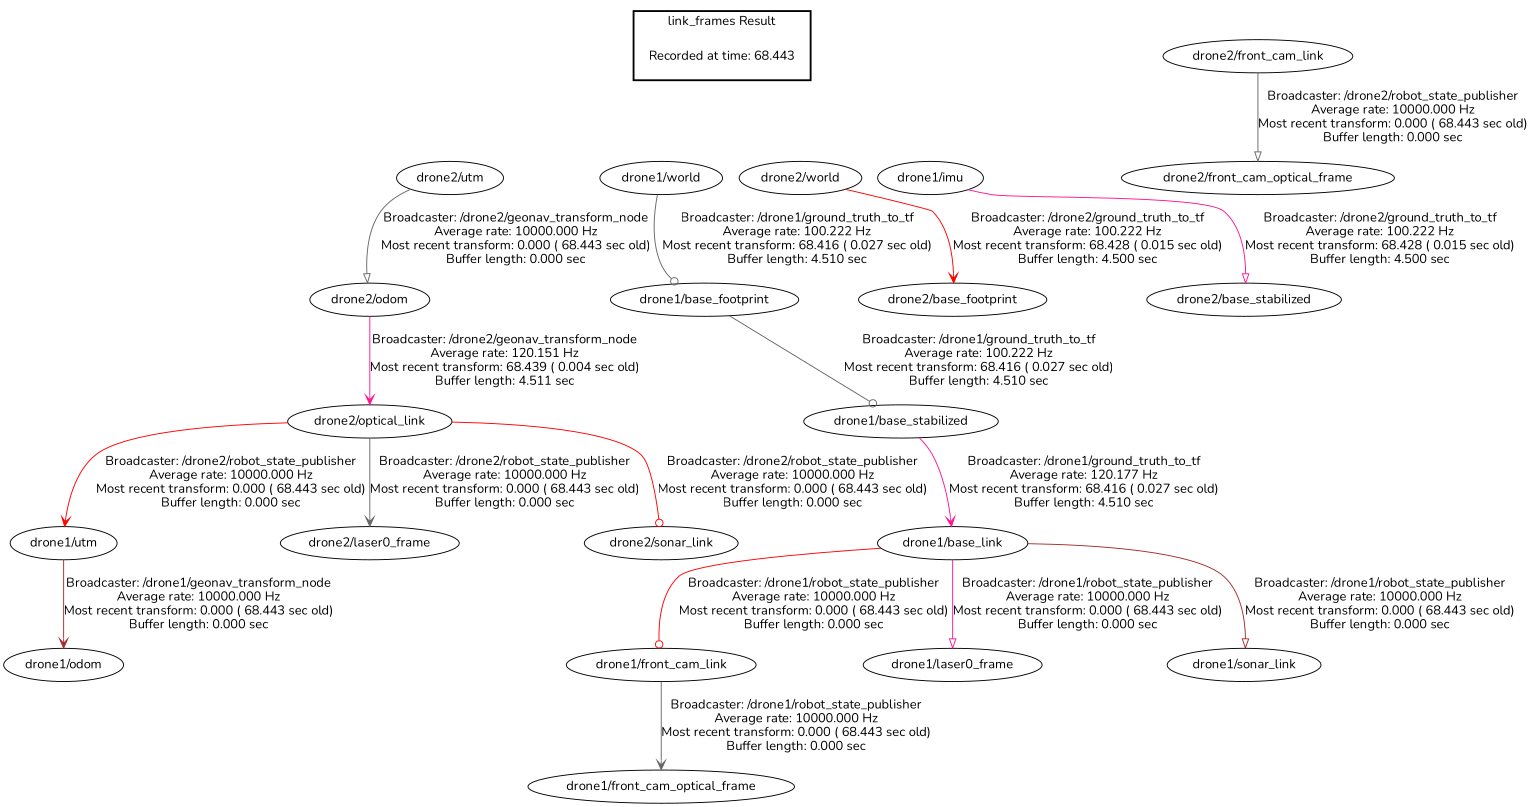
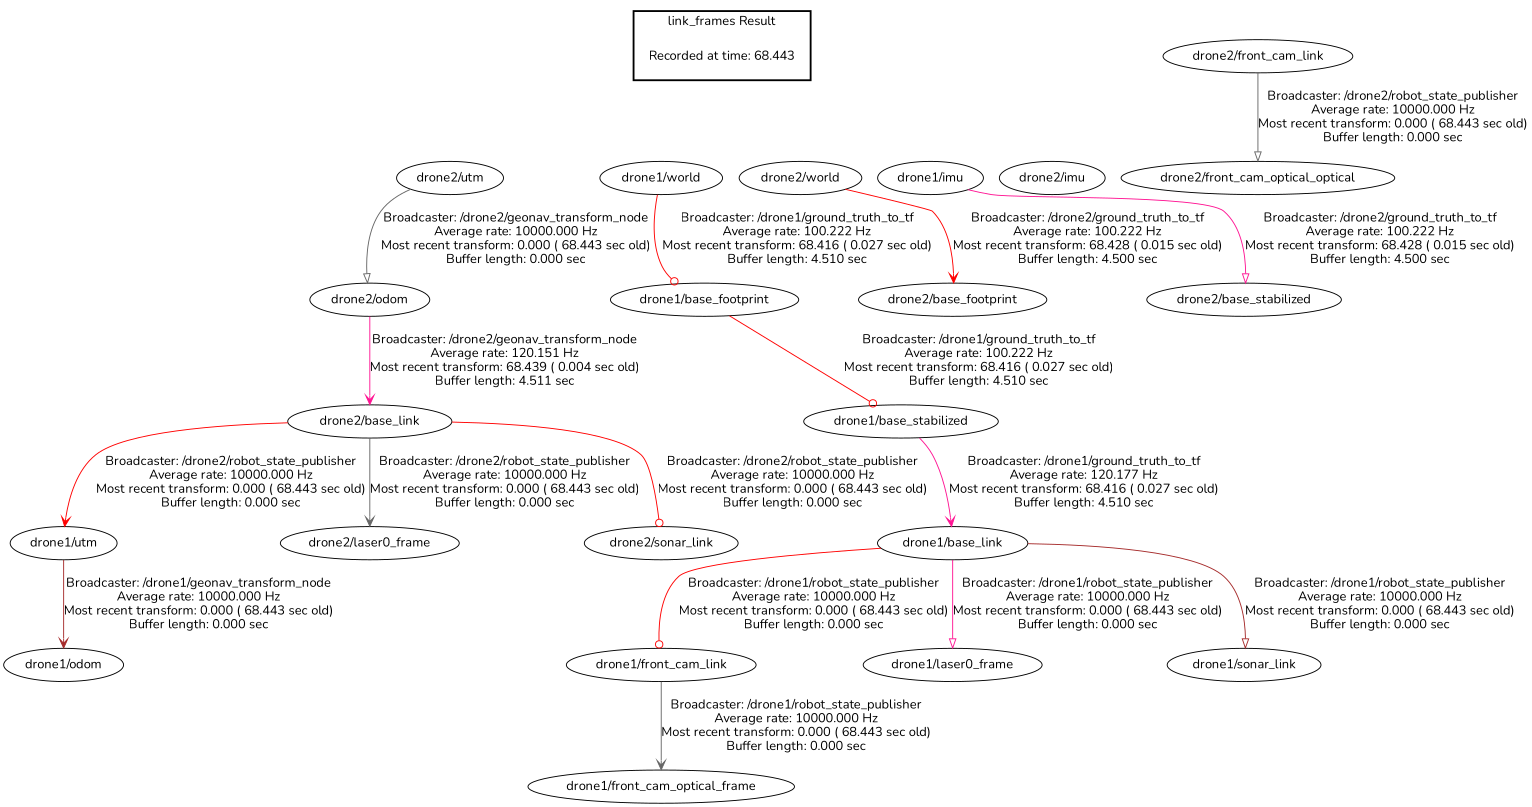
none -> (1052, 178)
(1258, 178) -> (1258, 178)
(655, 239) -> (655, 239)
(800, 359) -> (800, 359)
(370, 421) -> (370, 421)
